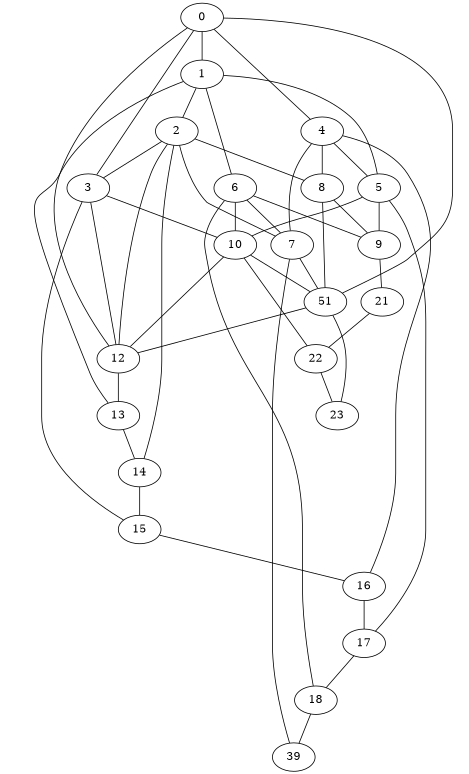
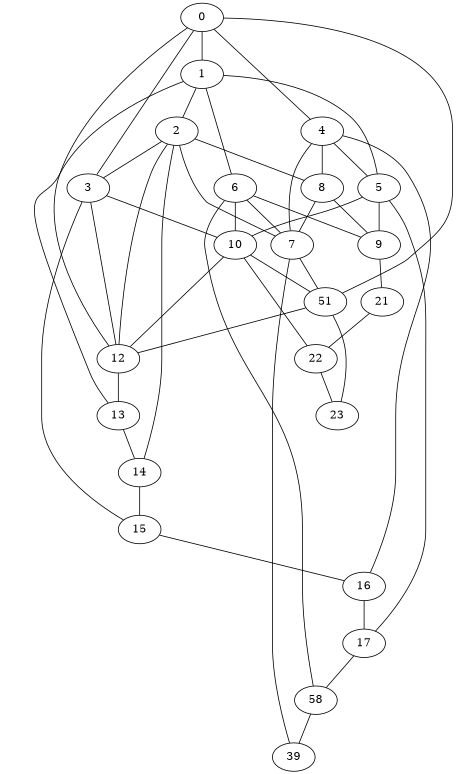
(324, 245) -> (310, 211)
(316, 700) -> (316, 700)
